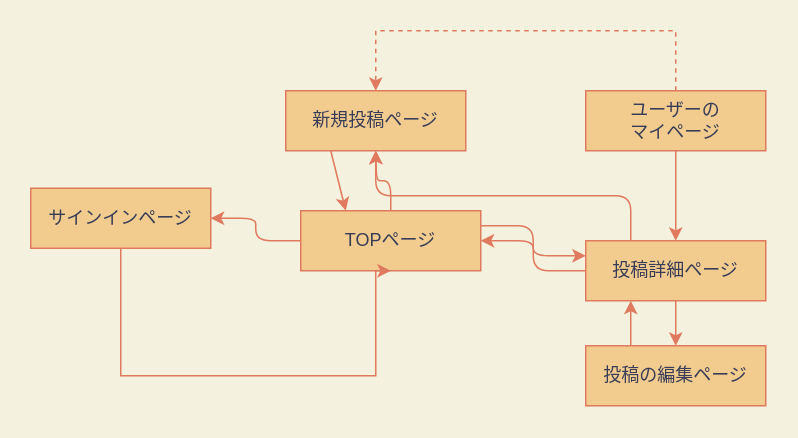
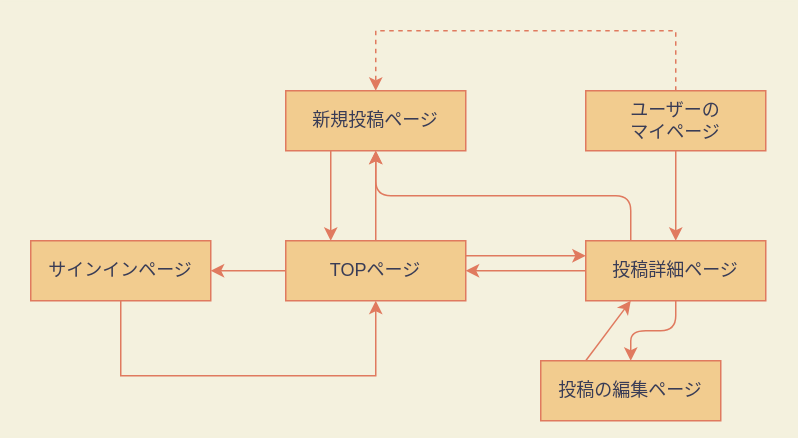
(121, 218) -> (121, 271)
(391, 241) -> (376, 271)
(676, 376) -> (631, 391)
